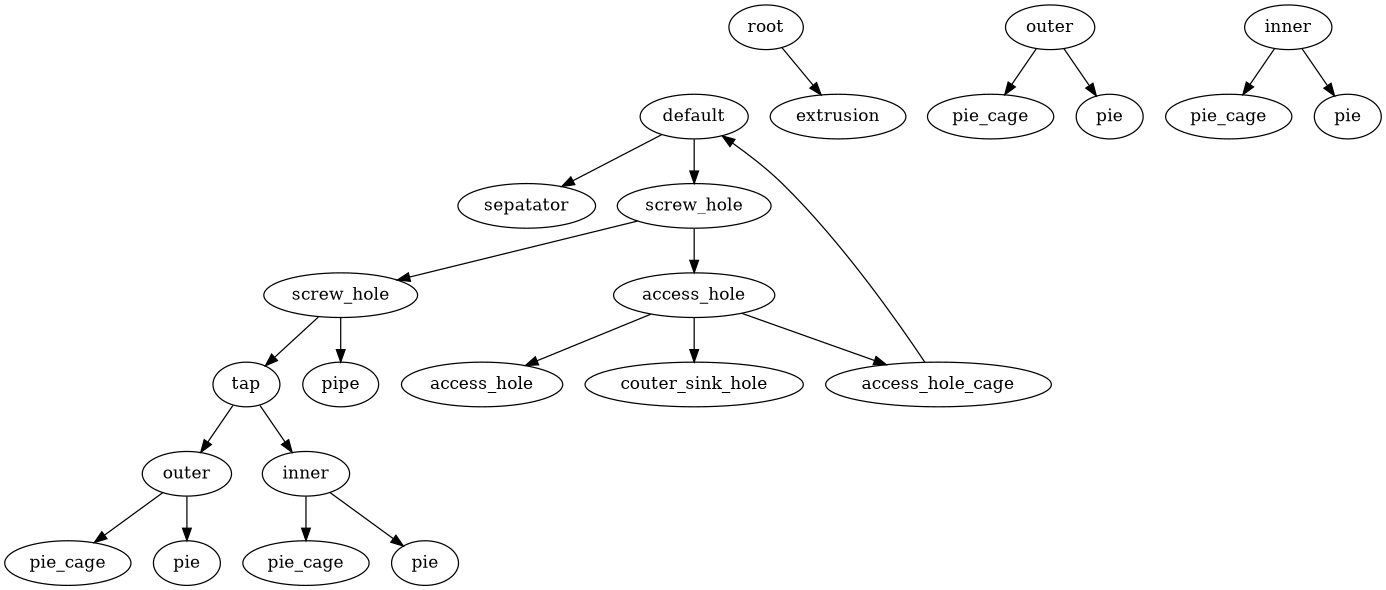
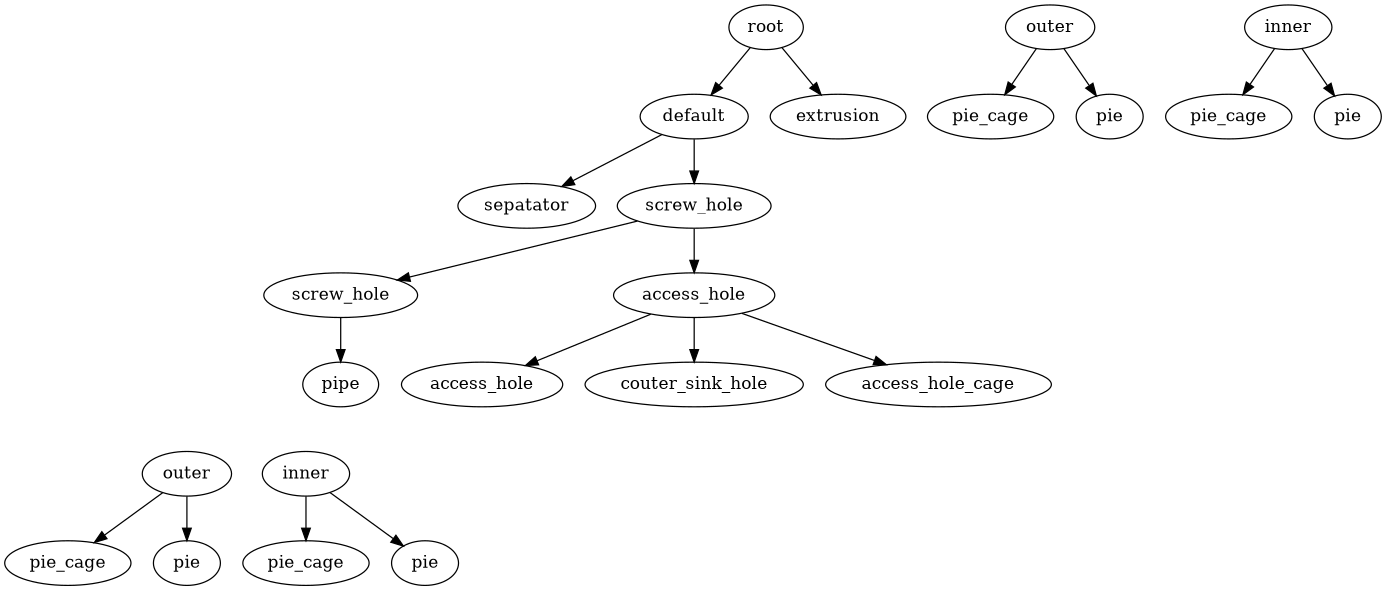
(837, 244) -> (735, 66)
(246, 384) -> none
